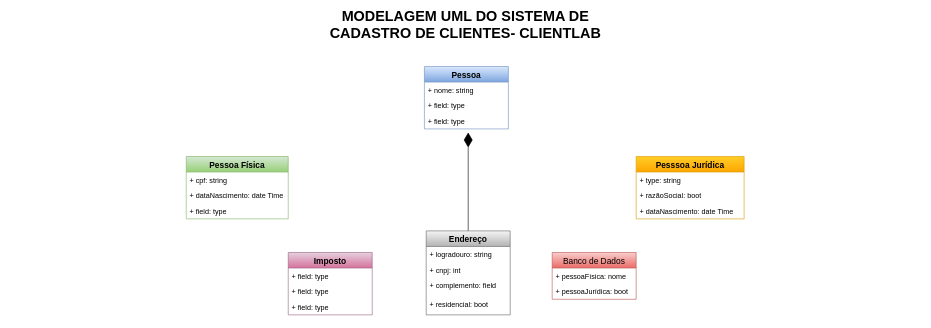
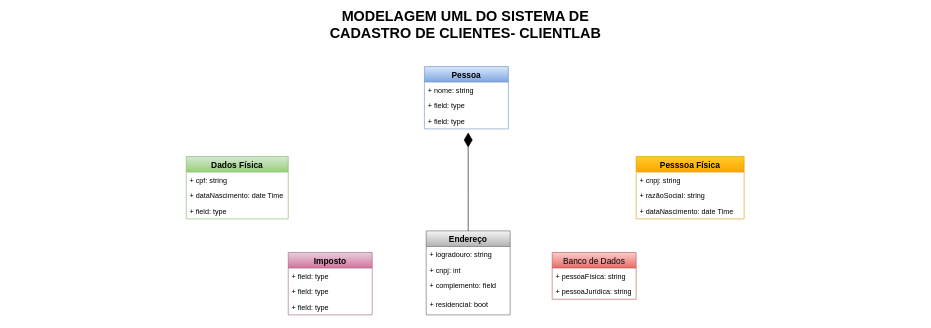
(237, 165) -> (237, 165)
(690, 165) -> (690, 165)
(664, 180) -> (664, 180)
(673, 196) -> (676, 196)
(592, 276) -> (595, 276)
(596, 292) -> (599, 292)
